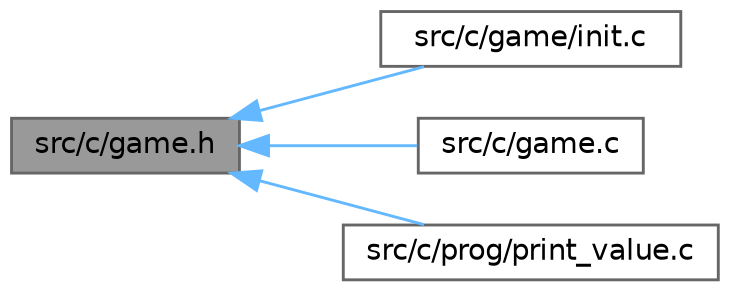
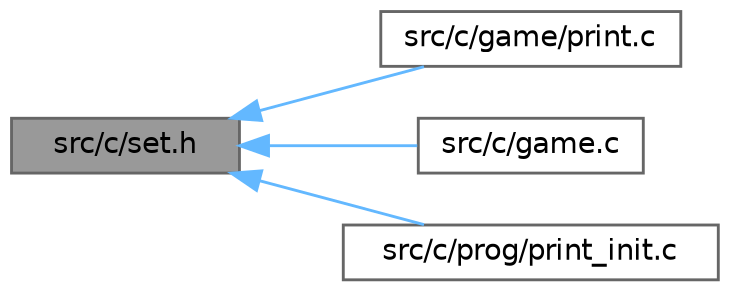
(531, 39) -> (531, 39)
(125, 146) -> (125, 146)
(531, 252) -> (531, 252)
